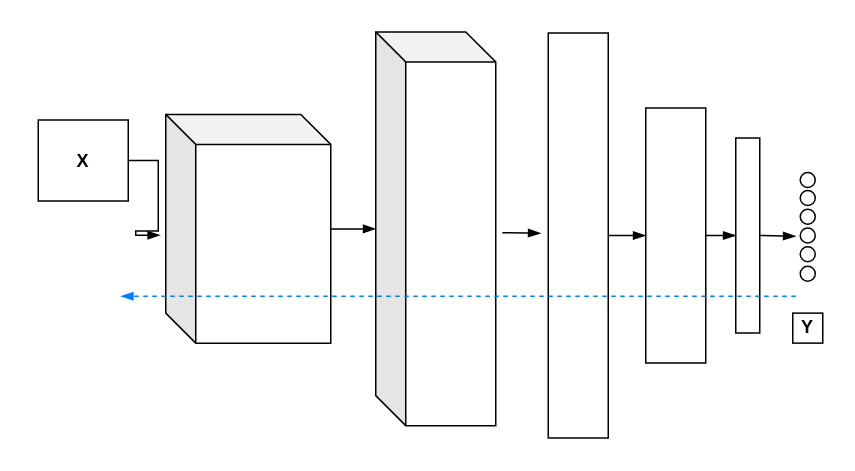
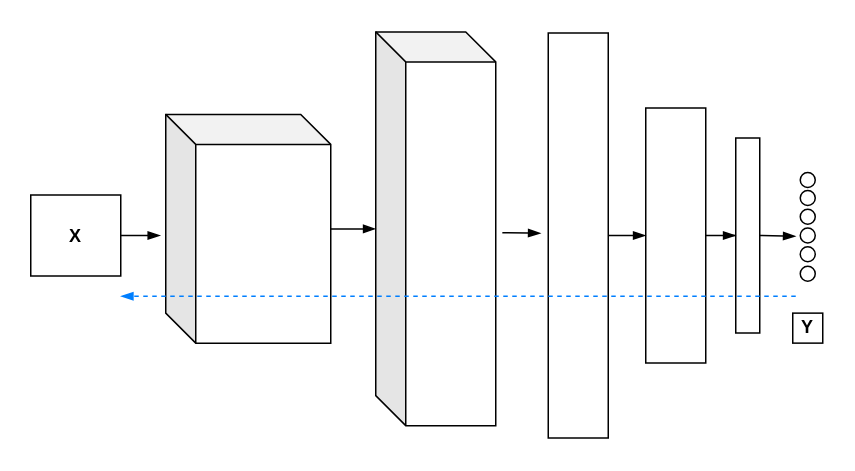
(83, 161) -> (76, 236)
